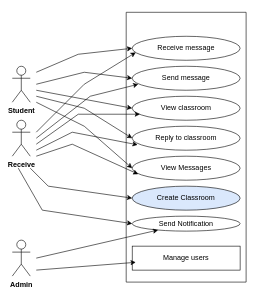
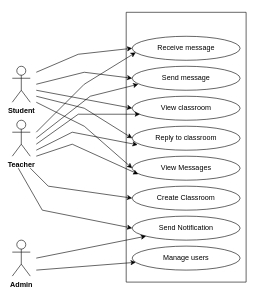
(22, 165) -> (22, 165)
(186, 198) -> (186, 198)
(186, 224) -> (186, 228)
(186, 258) -> (186, 258)
